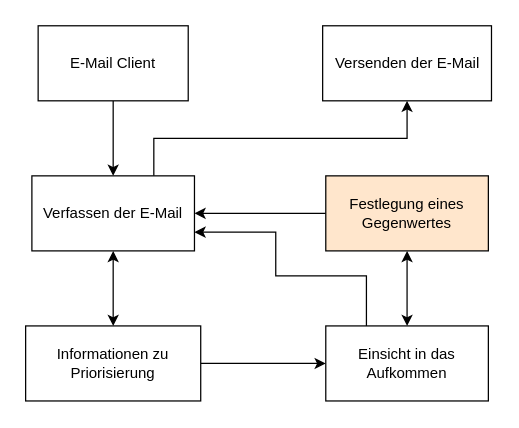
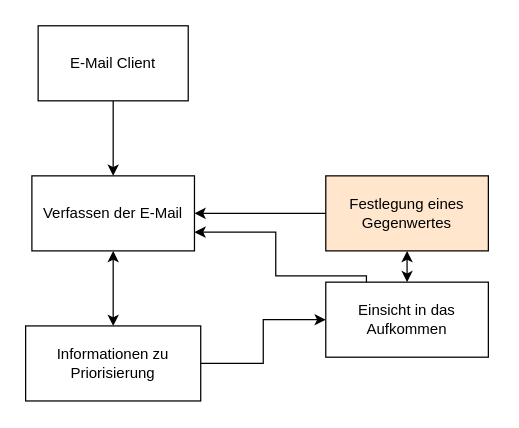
(407, 63) -> none
(276, 138) -> none
(407, 363) -> (407, 319)
